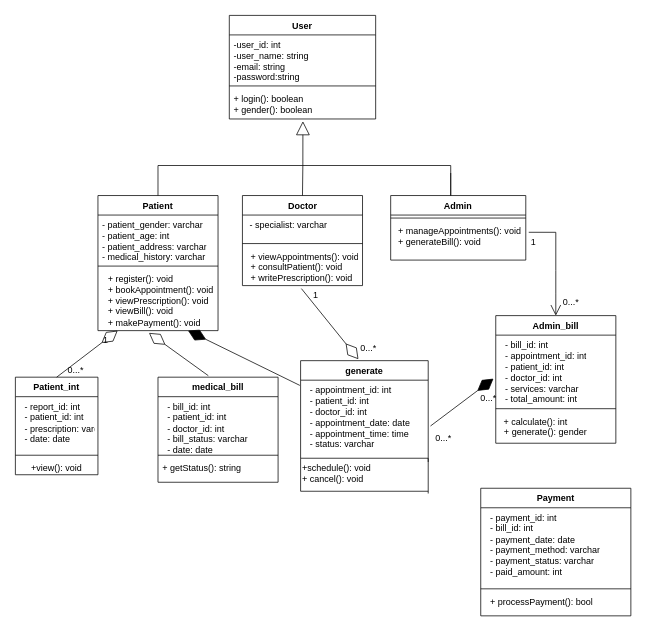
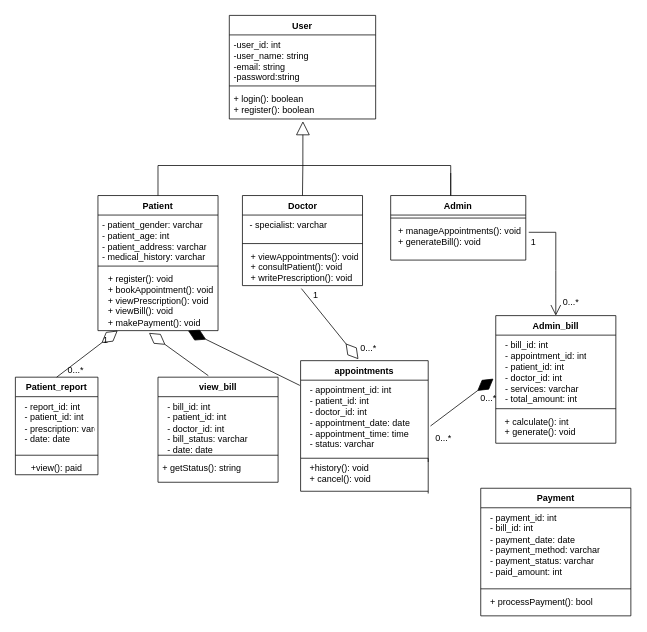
(277, 105) -> (281, 105)
(364, 371) -> (364, 371)
(57, 388) -> (57, 388)
(218, 388) -> (218, 388)
(564, 427) -> (570, 427)
(57, 469) -> (57, 469)
(333, 474) -> (335, 474)
